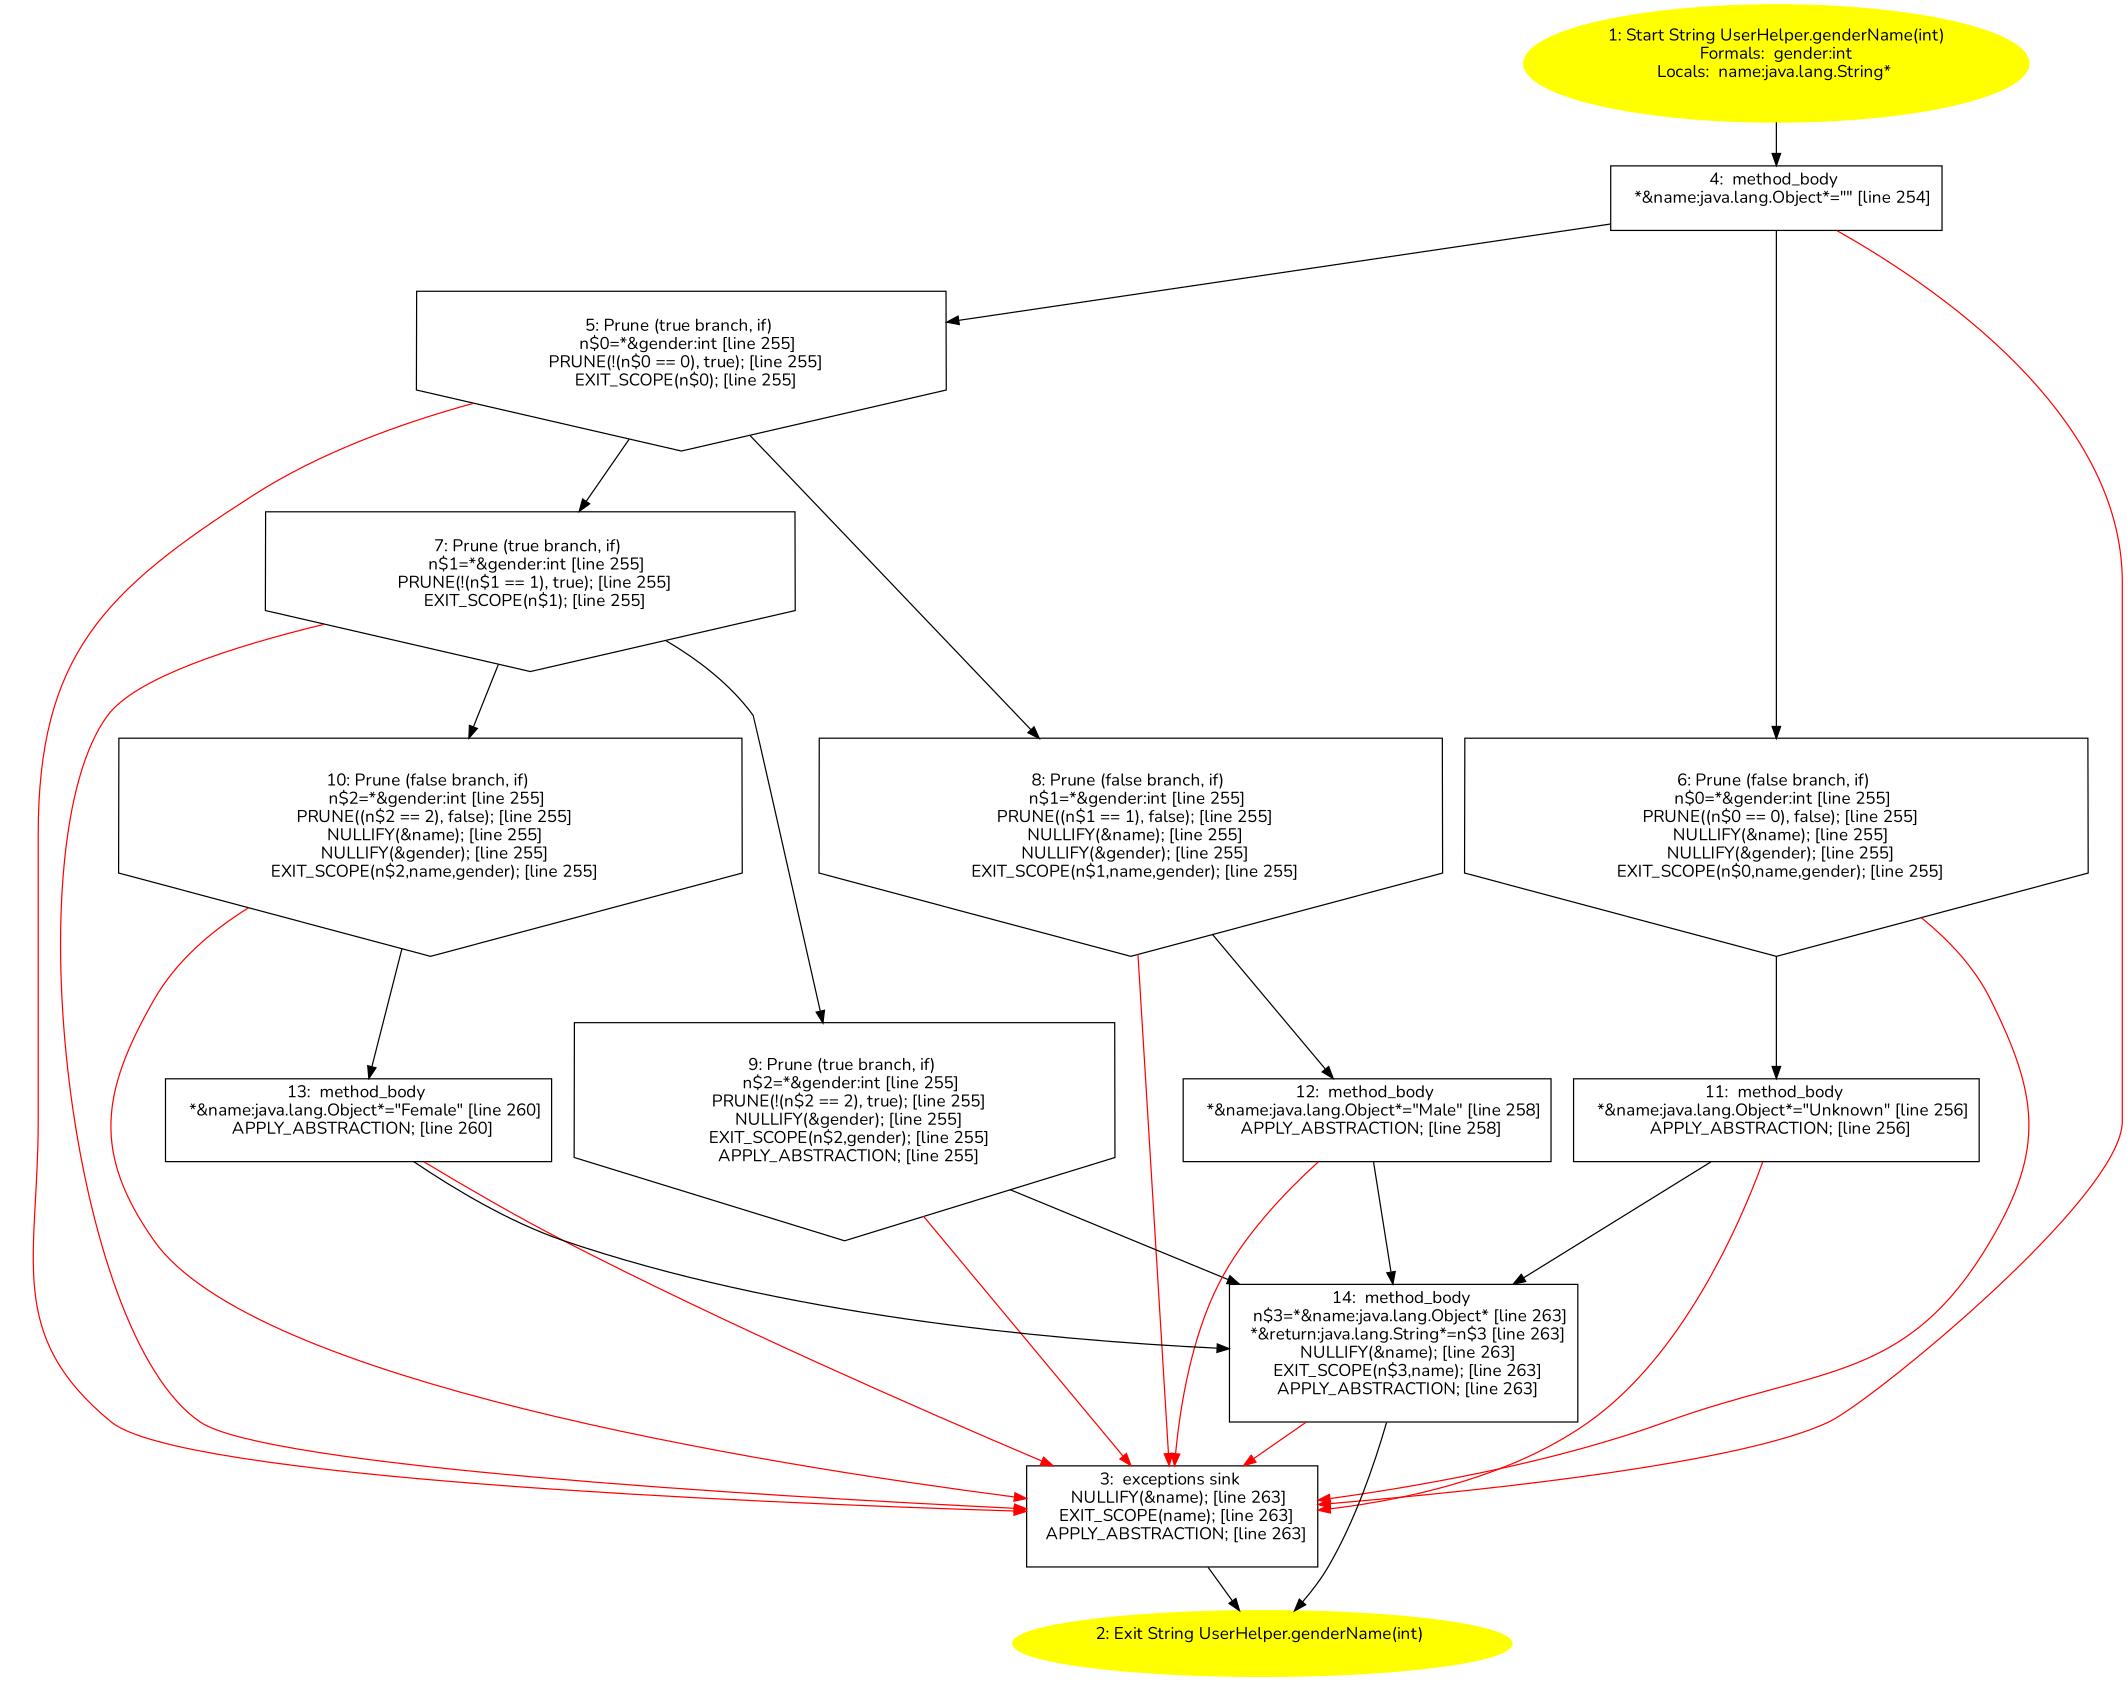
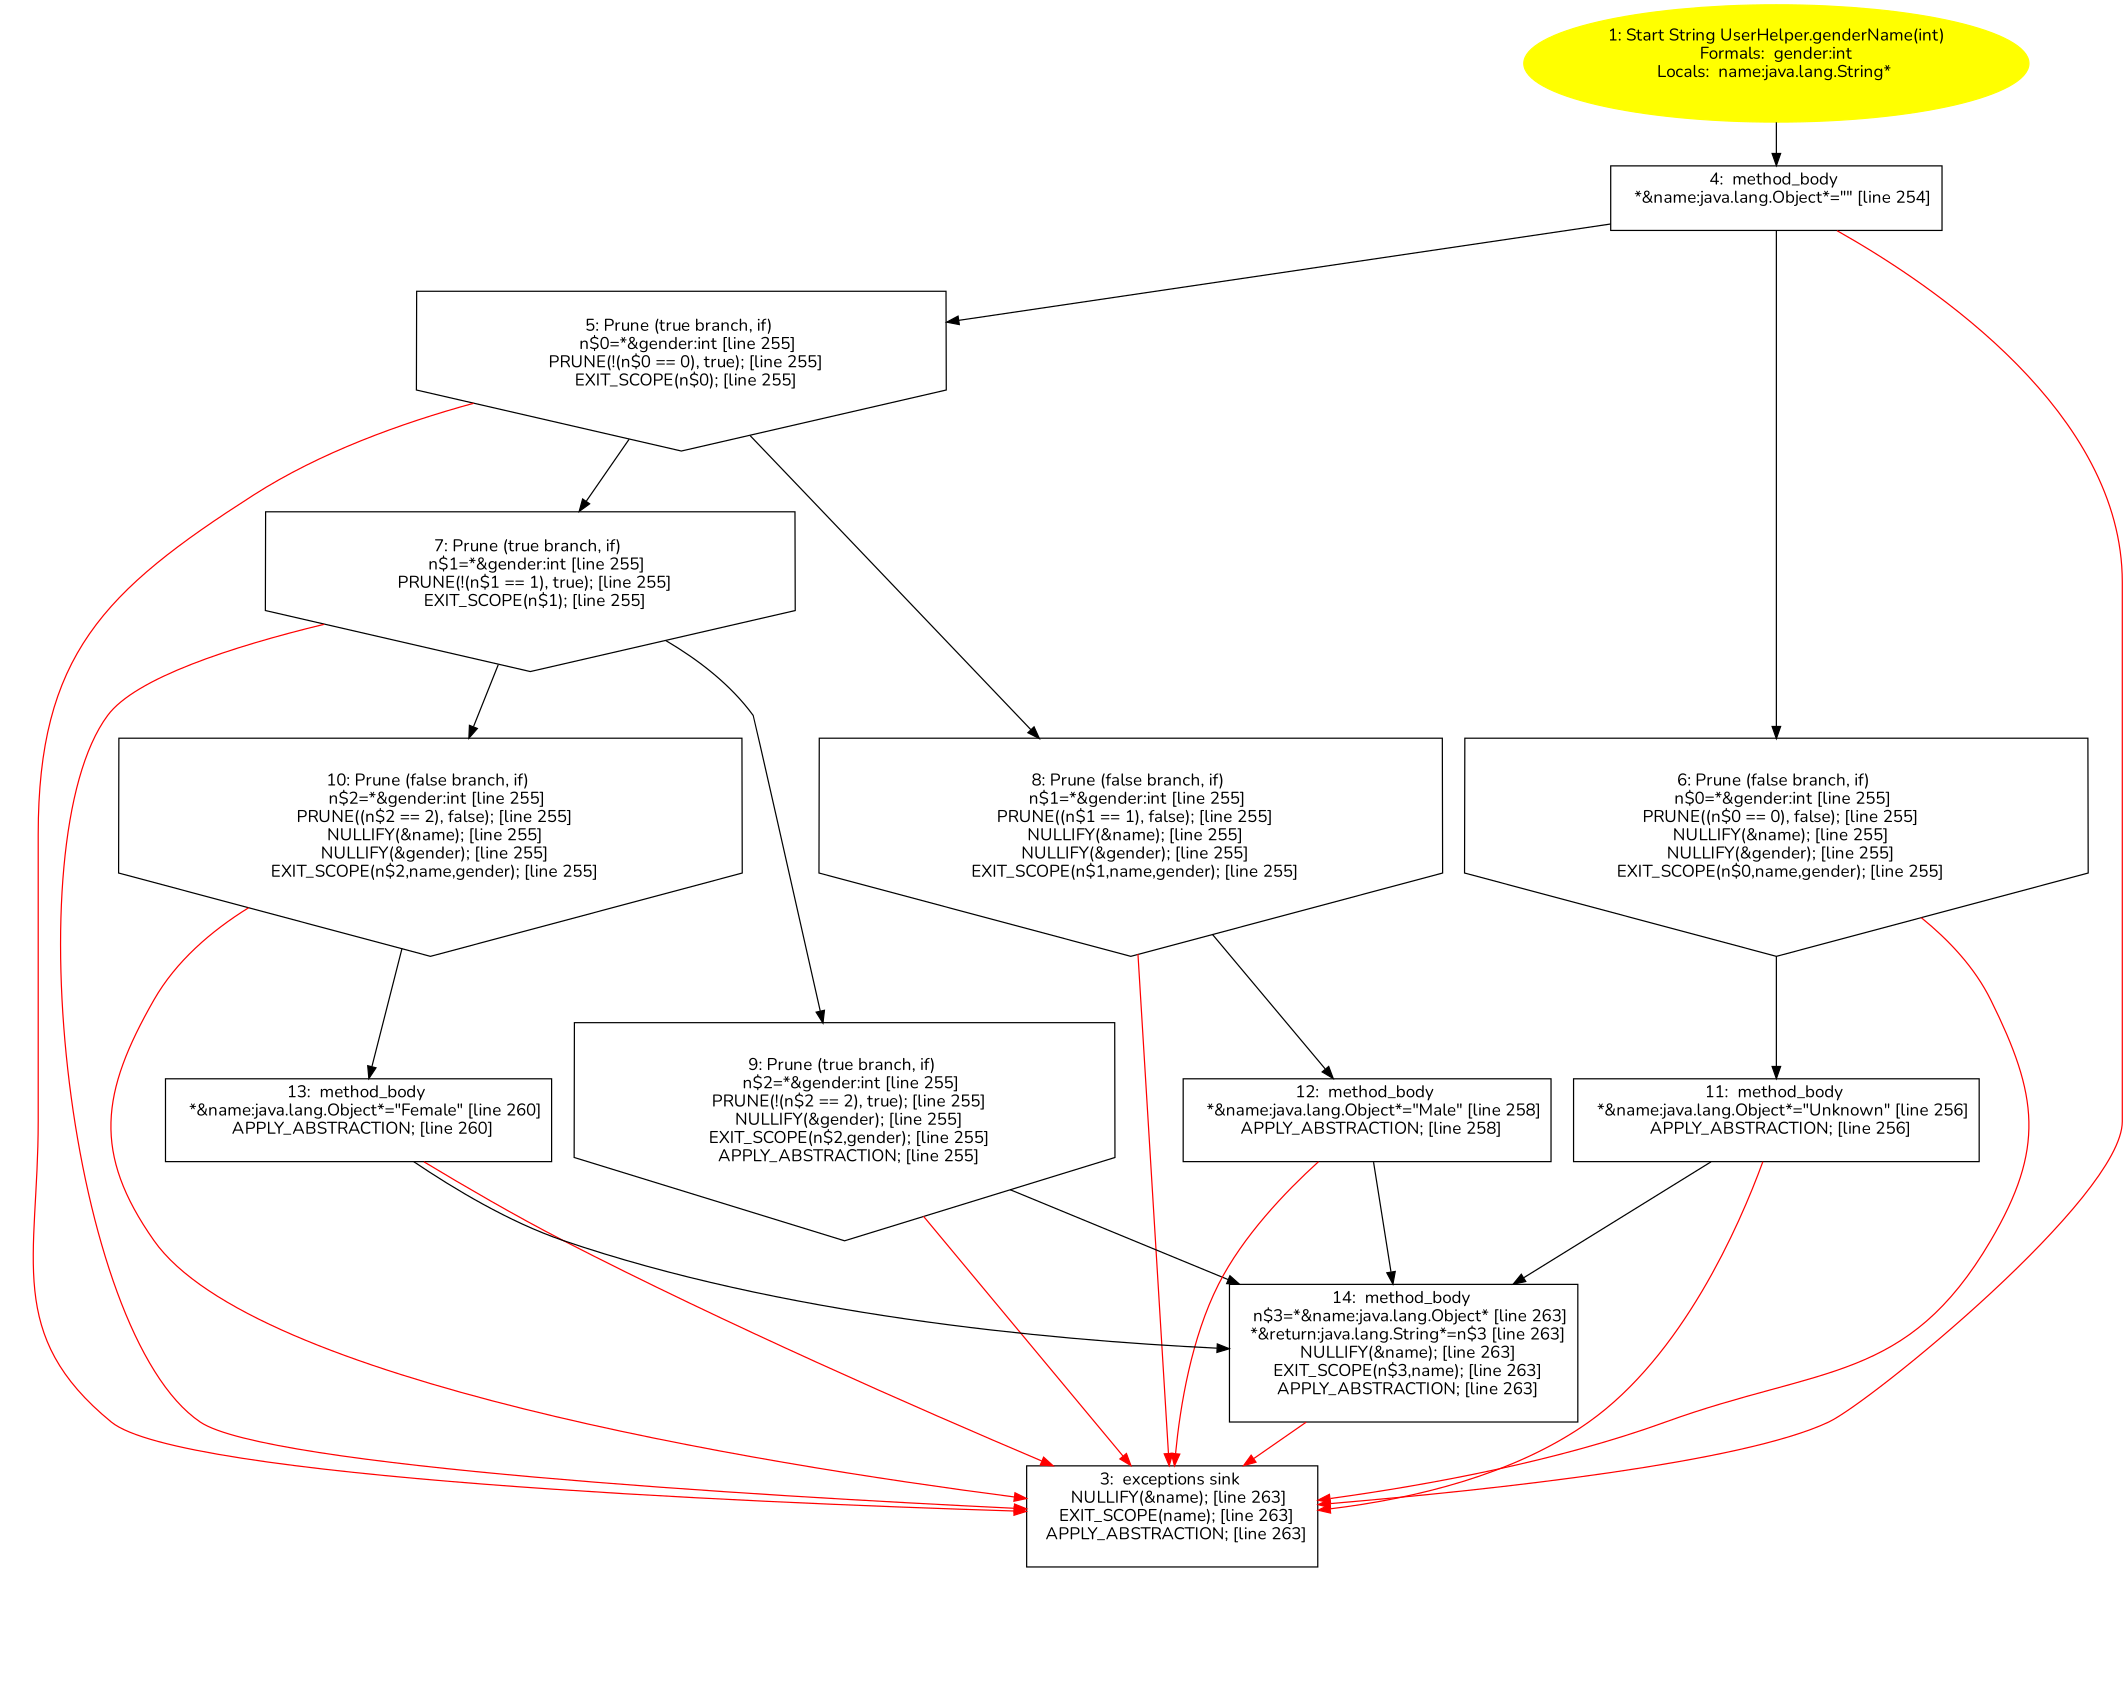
(1262, 1644) -> none
